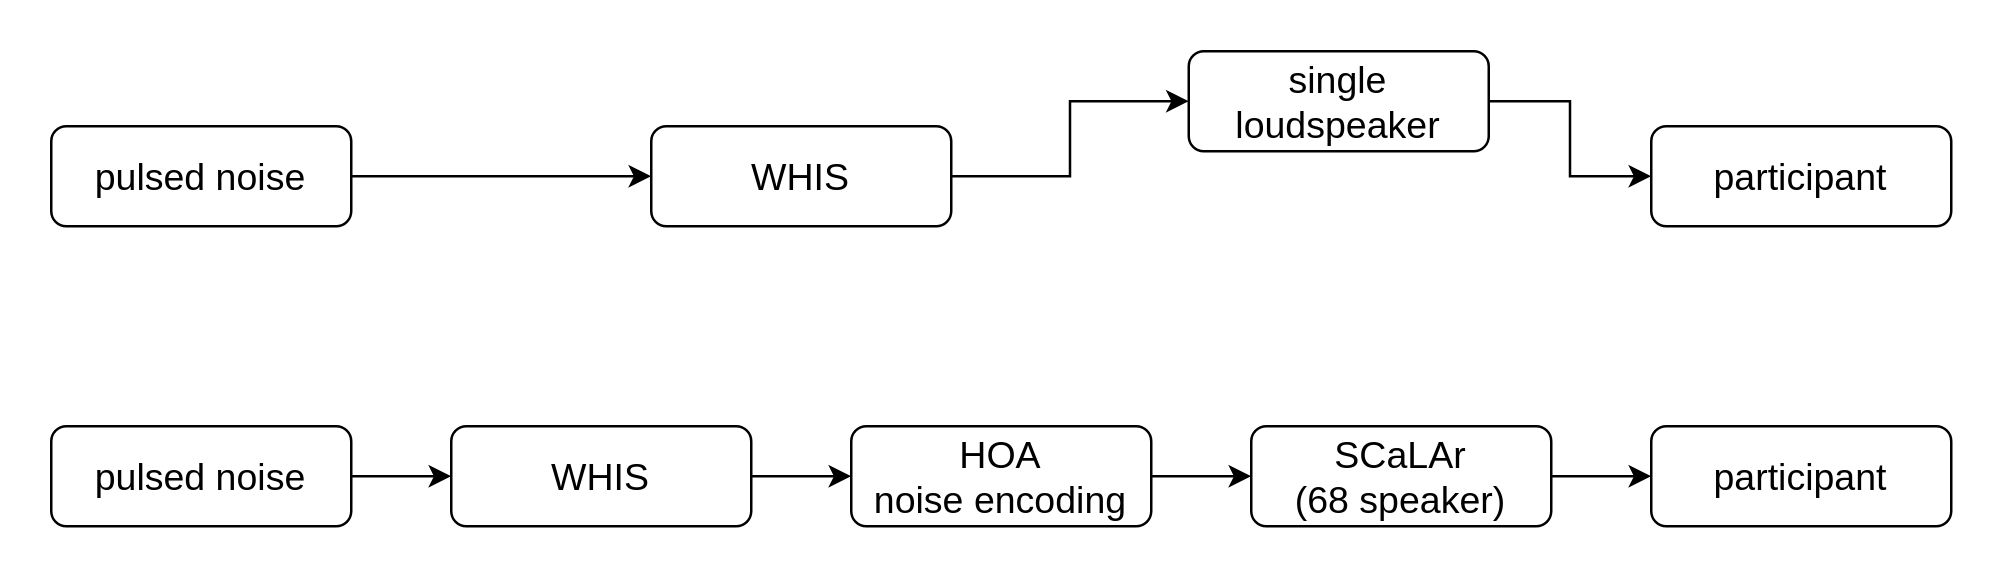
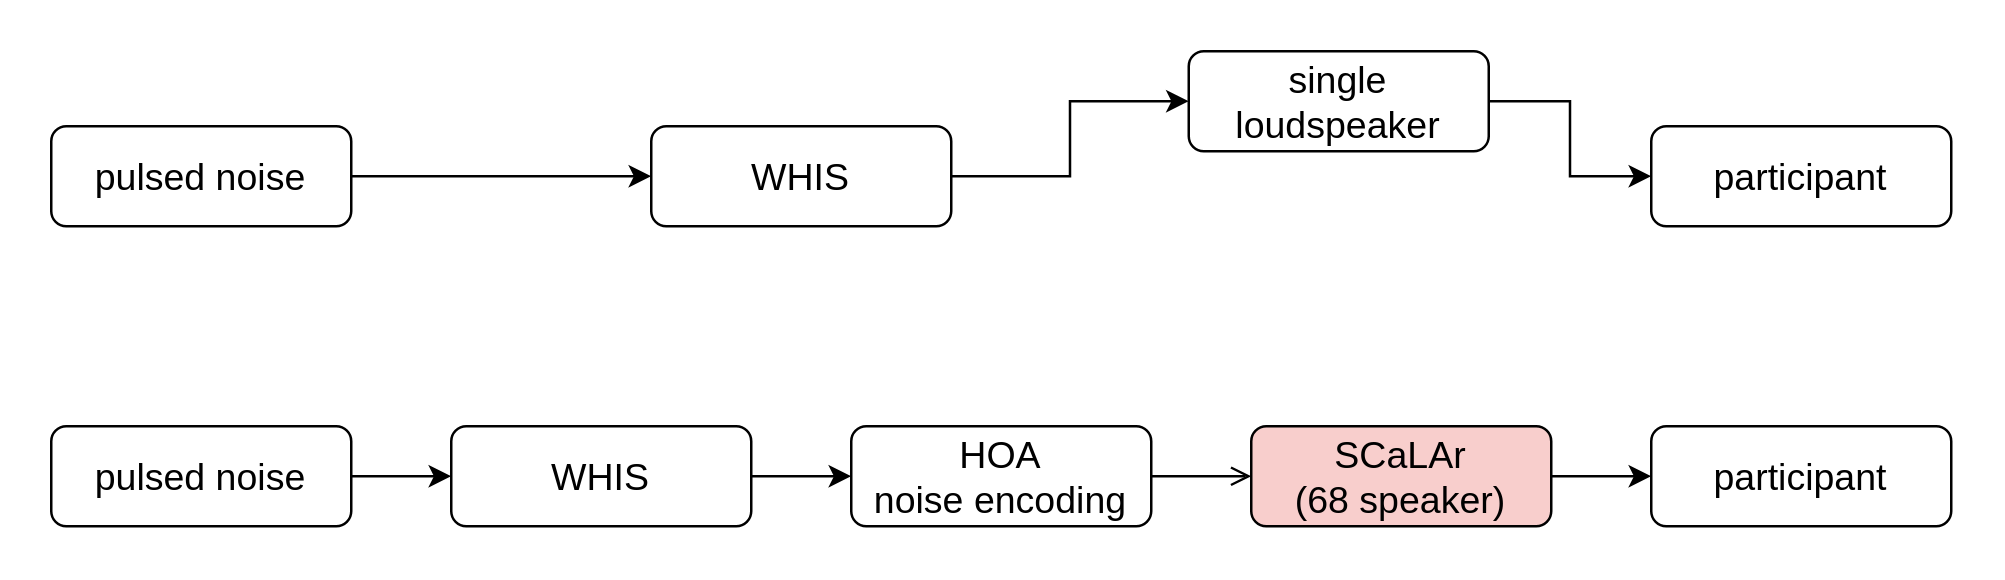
(1233, 476) -> (1237, 476)
(1401, 476) -> (1401, 476)
